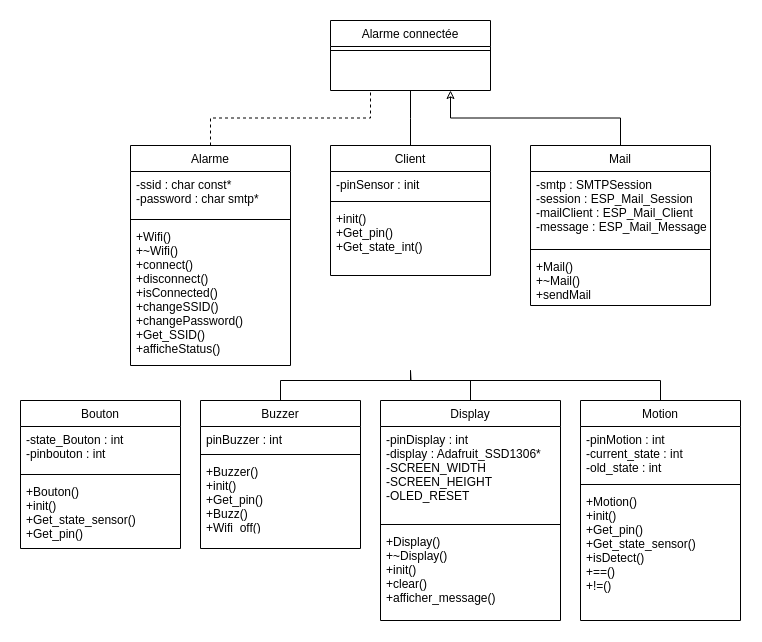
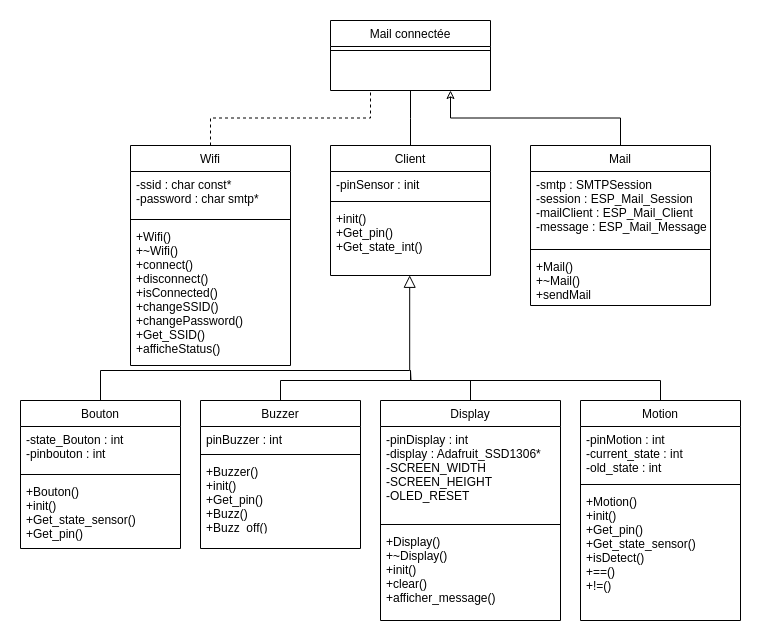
(410, 34) -> (410, 34)
(210, 159) -> (210, 159)
none -> (282, 371)
(236, 472) -> (236, 472)
